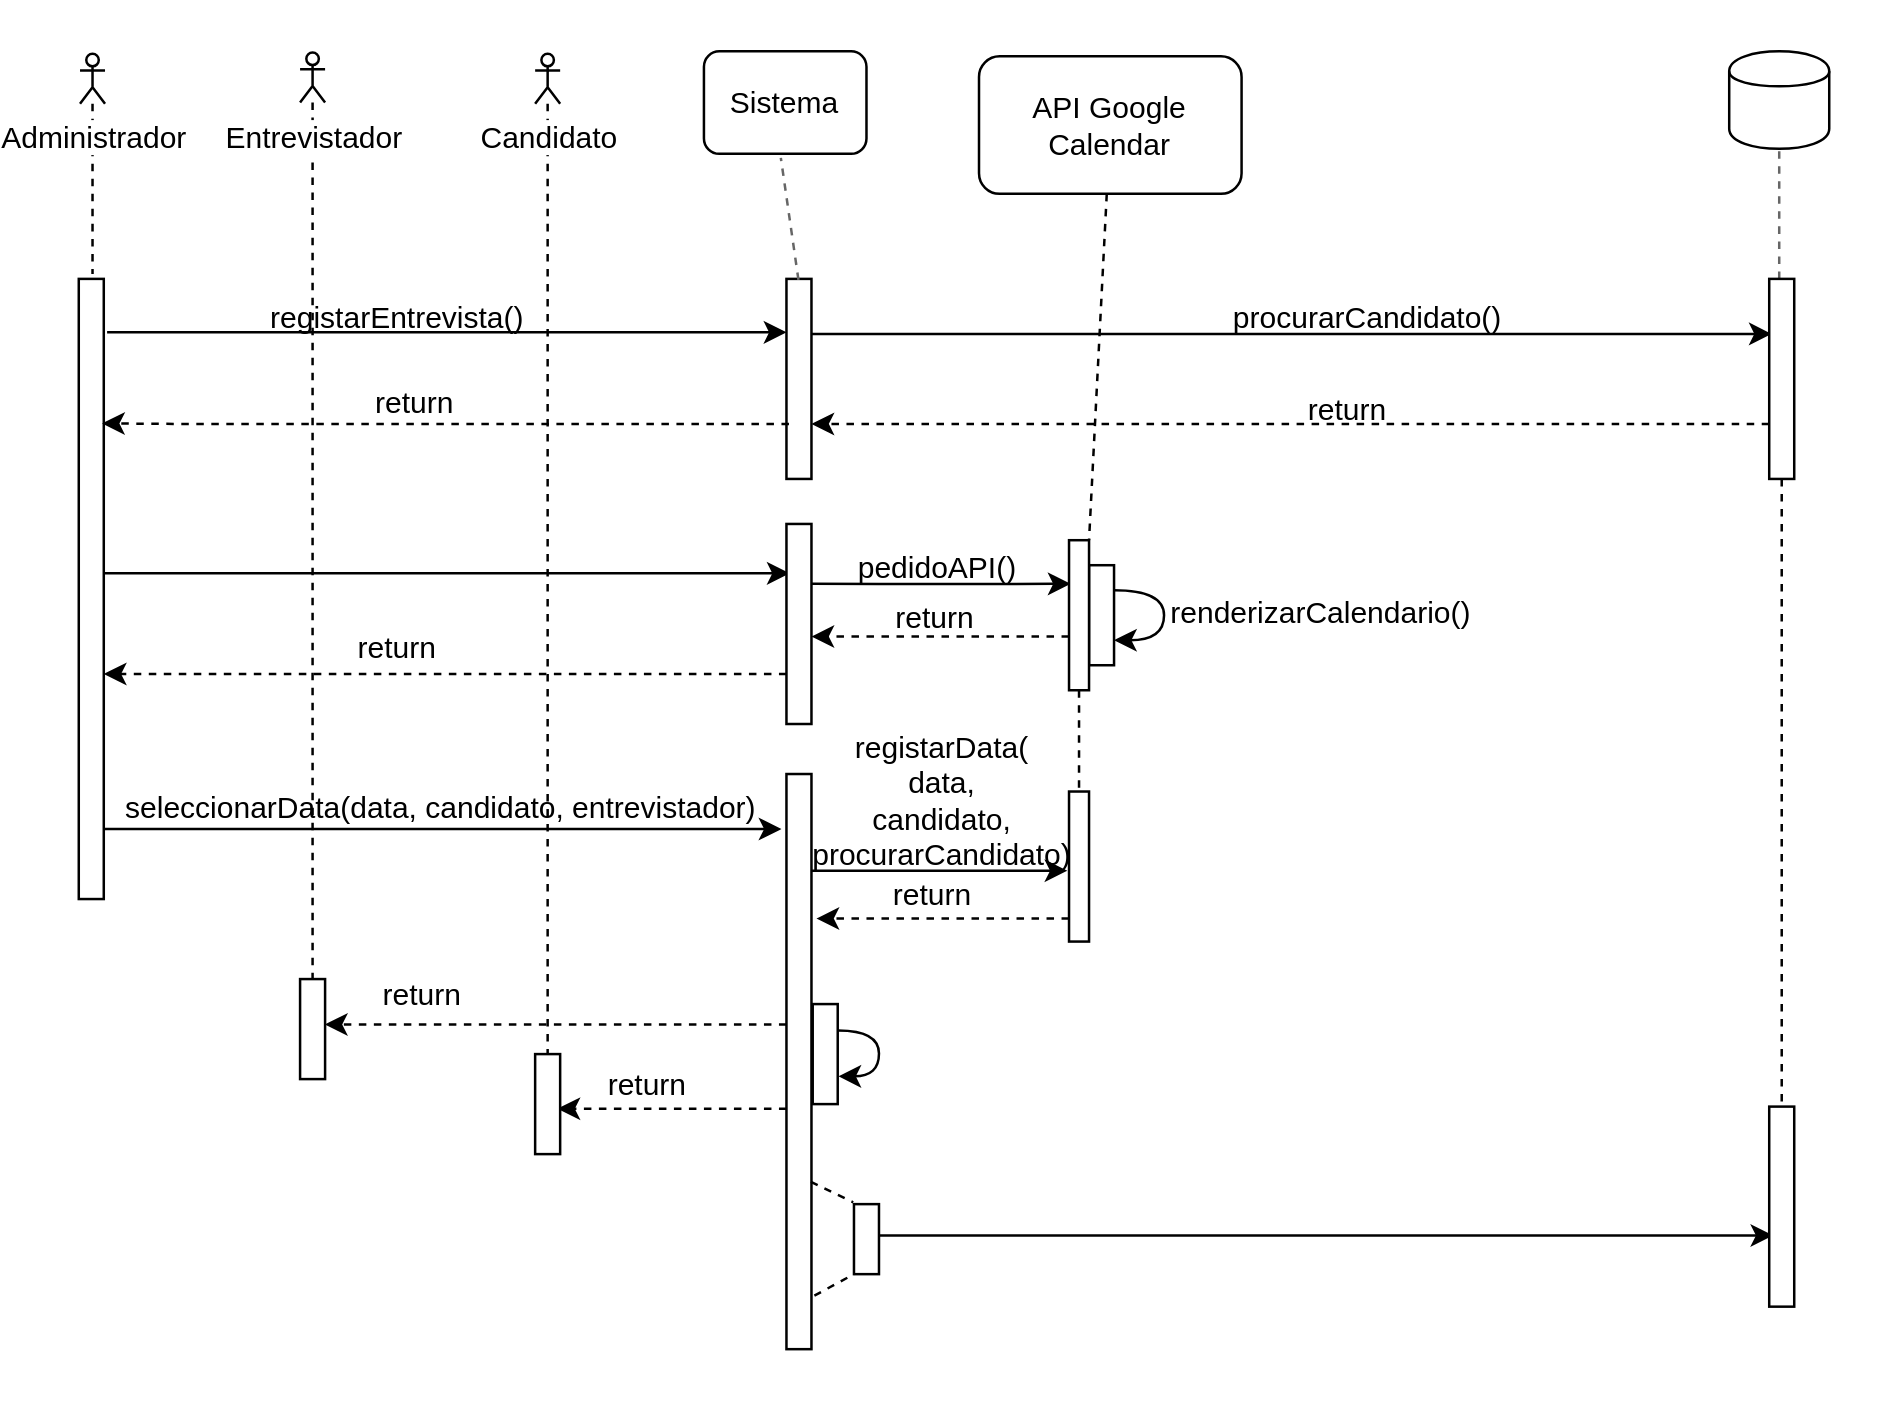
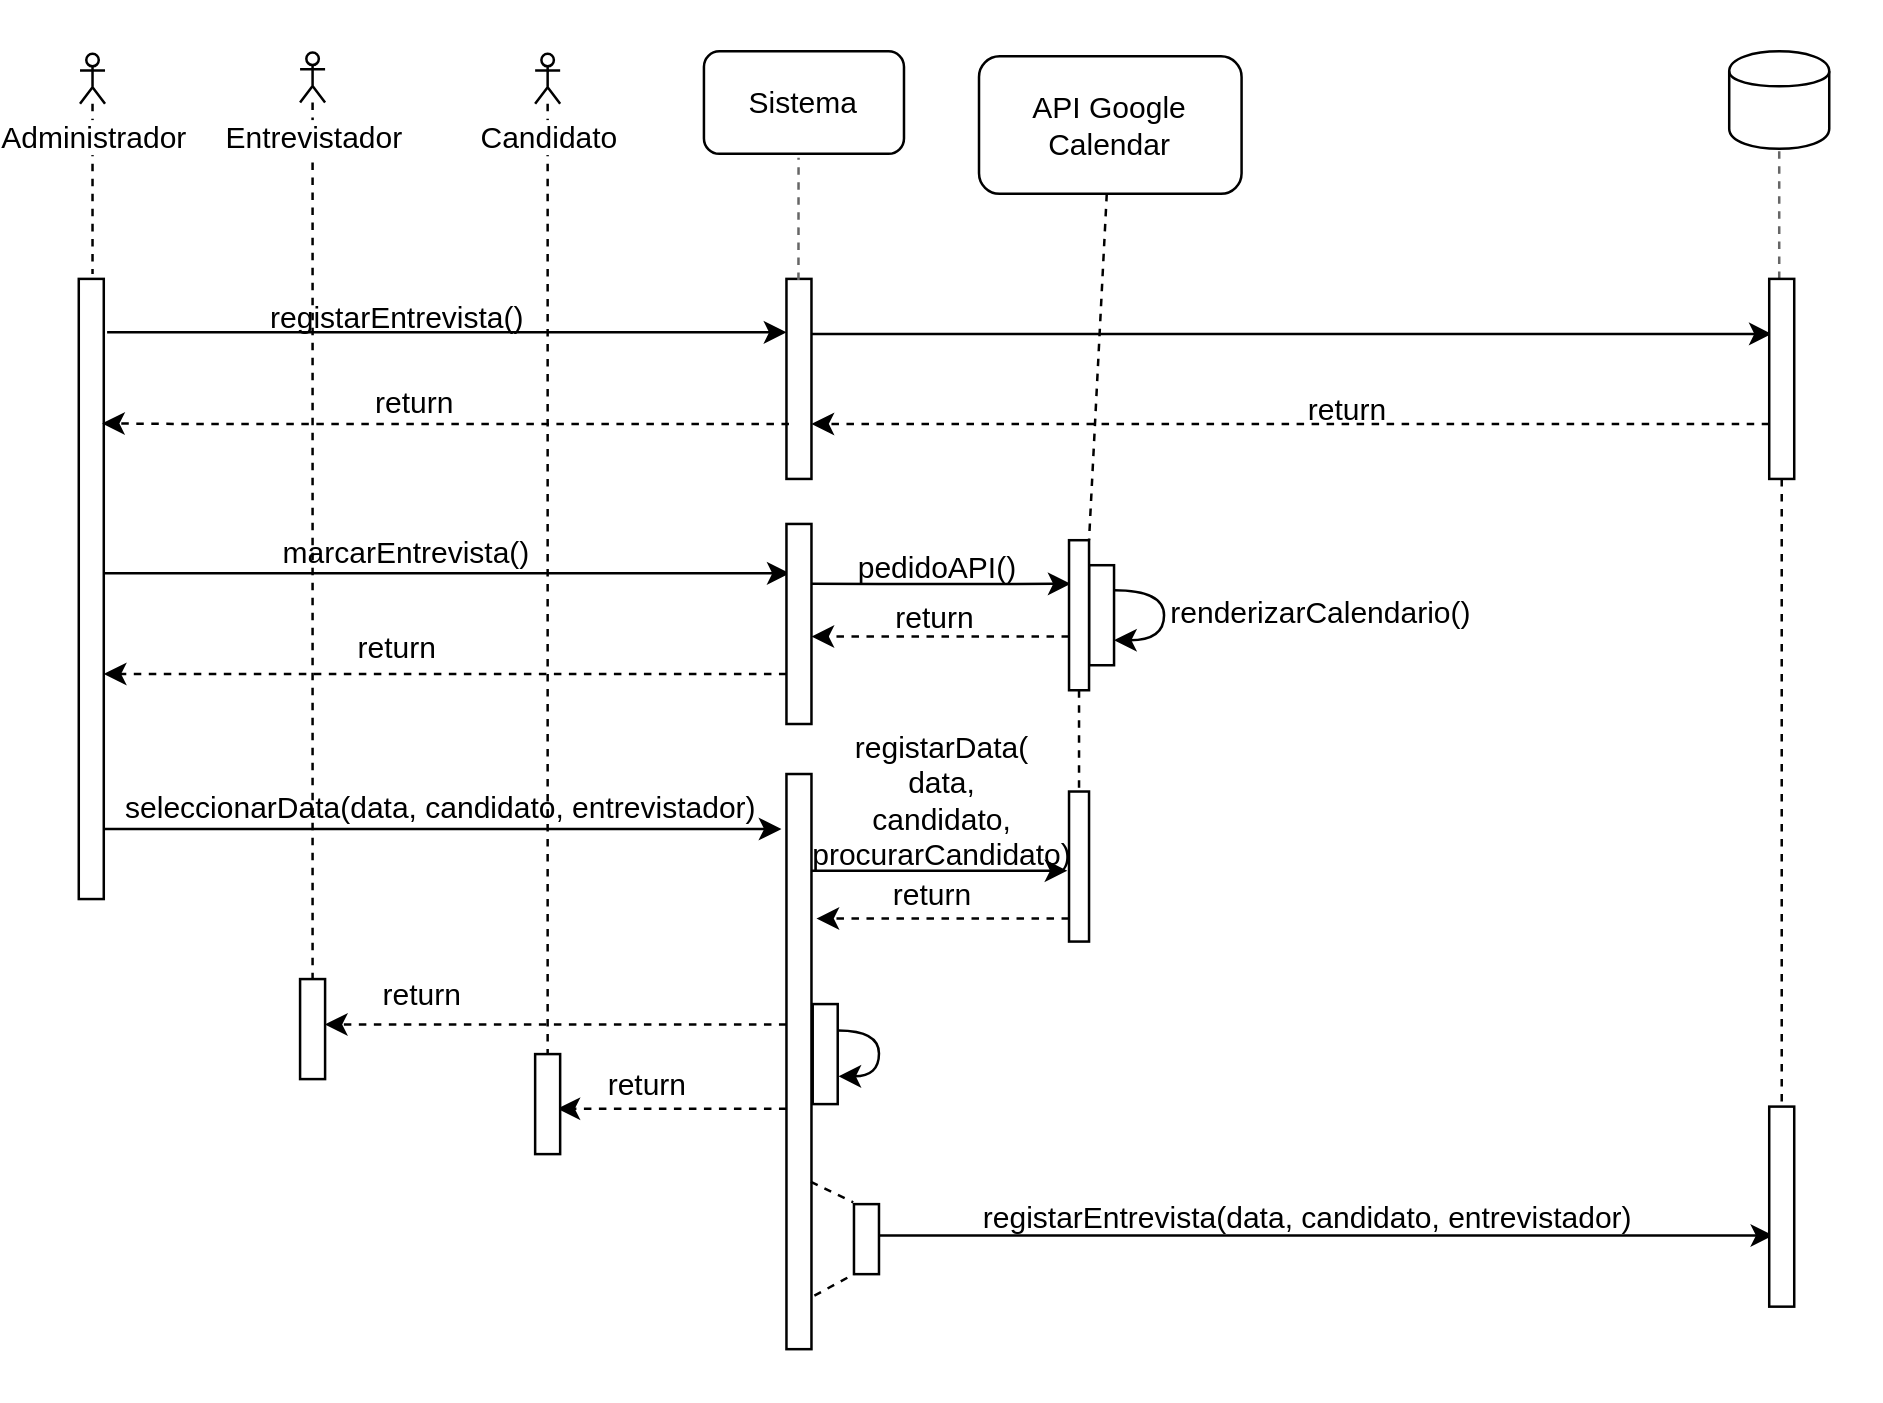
(785, 103) -> (804, 103)
(1379, 319) -> none
none -> (416, 554)
none -> (1316, 1219)
